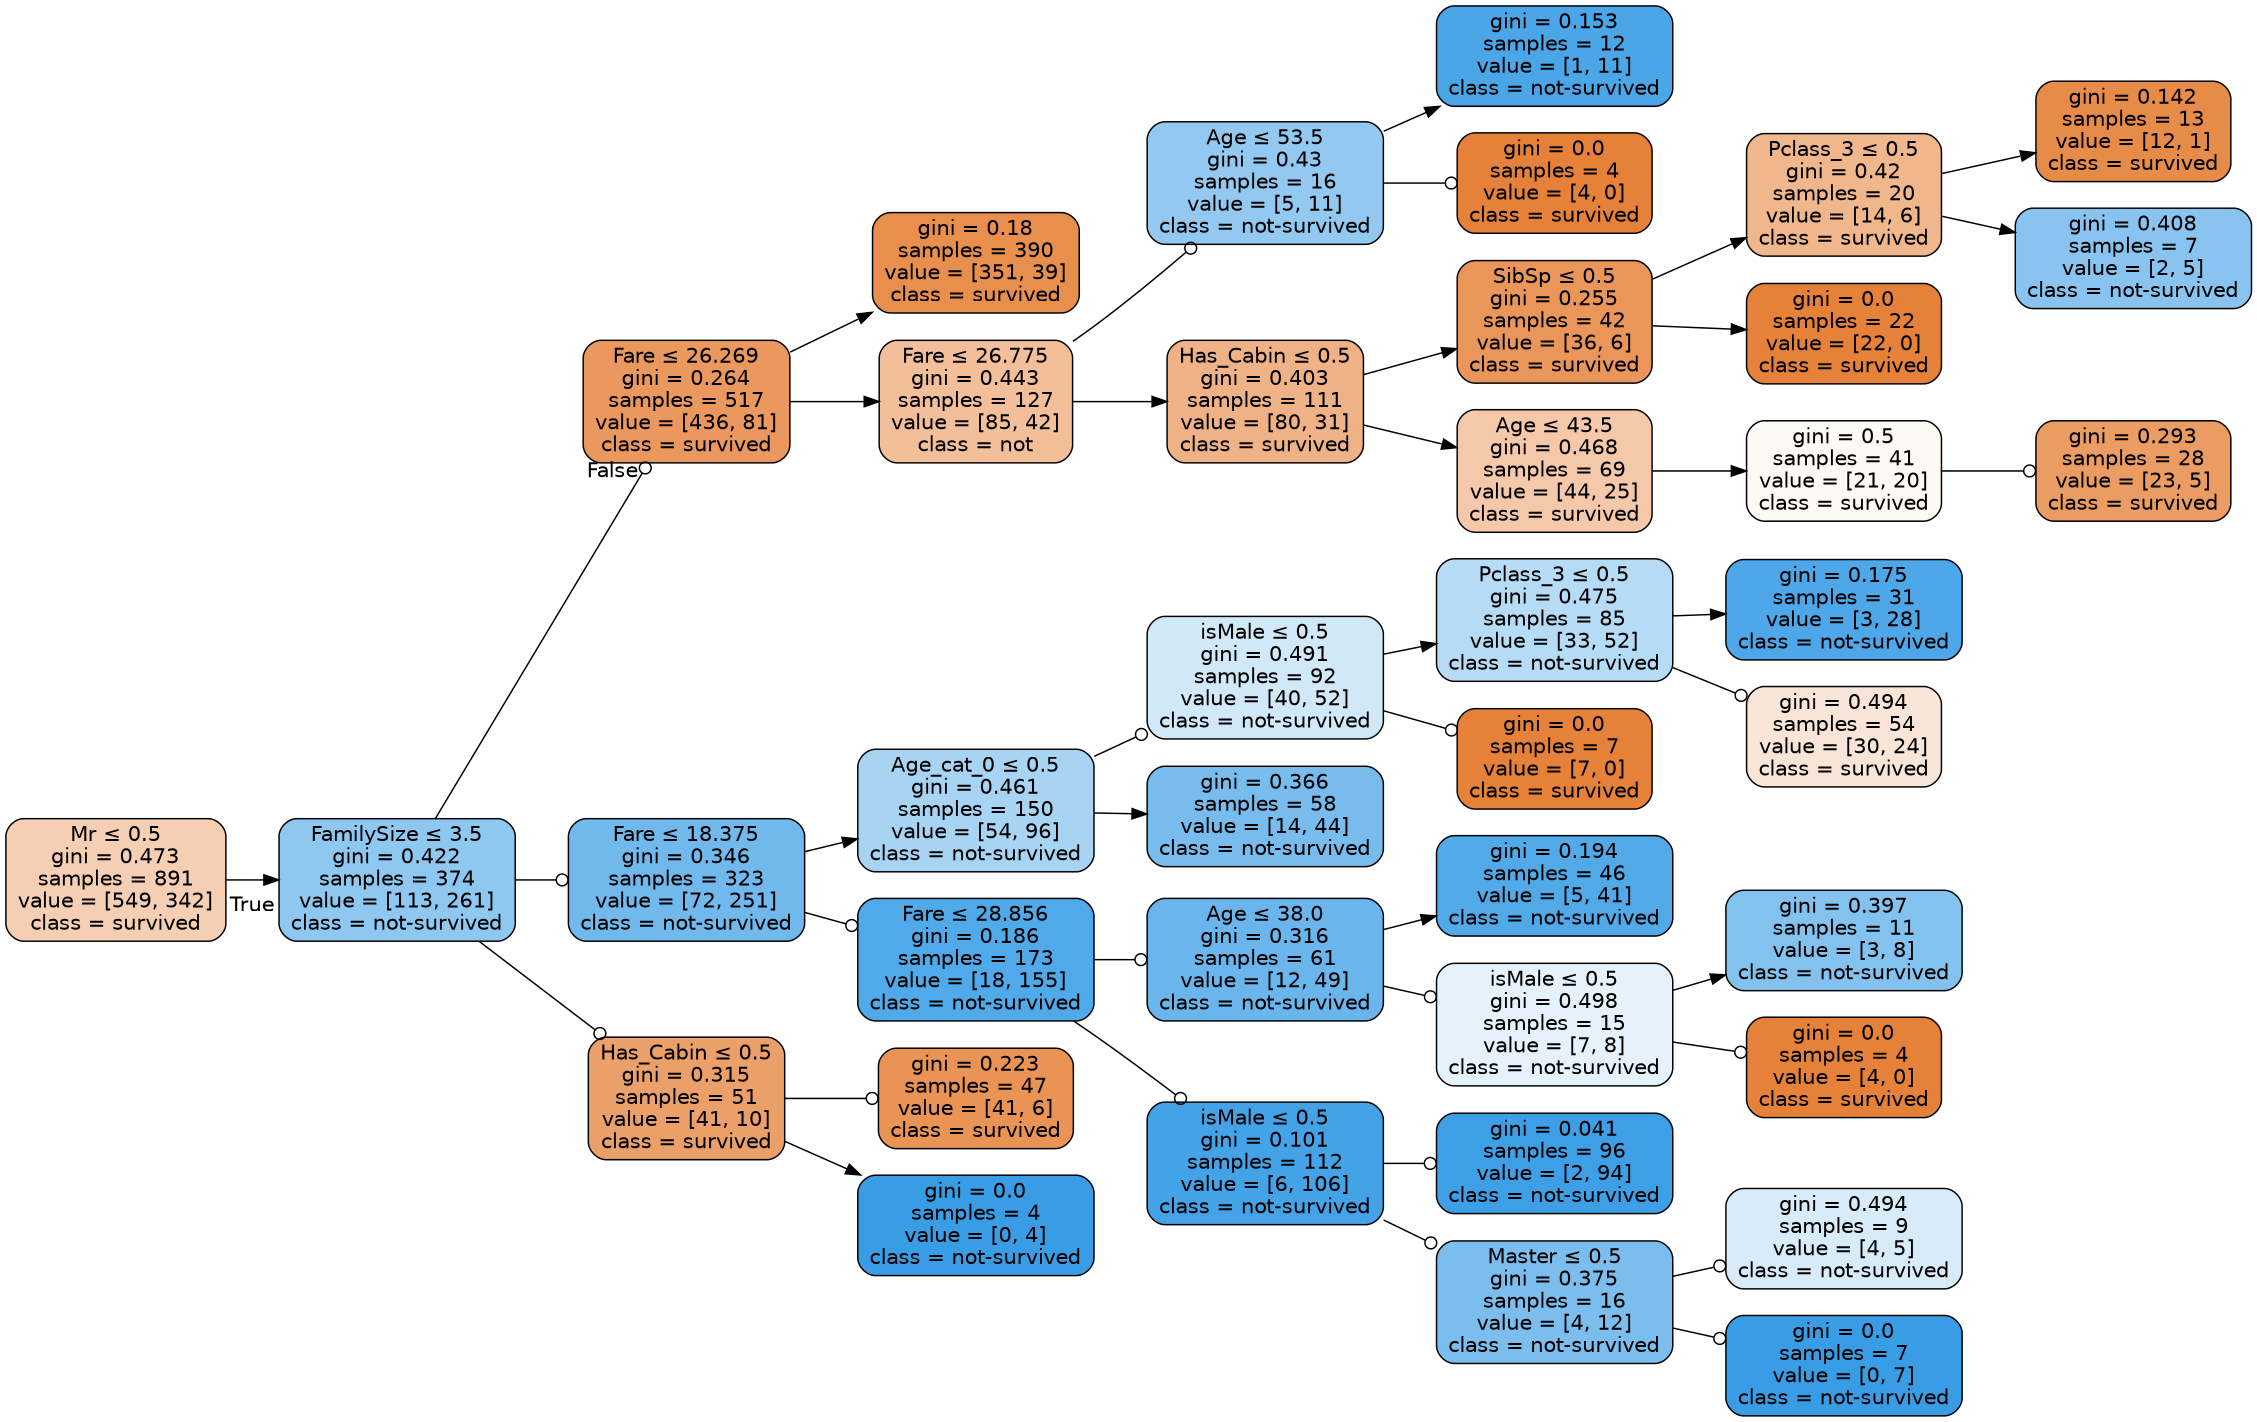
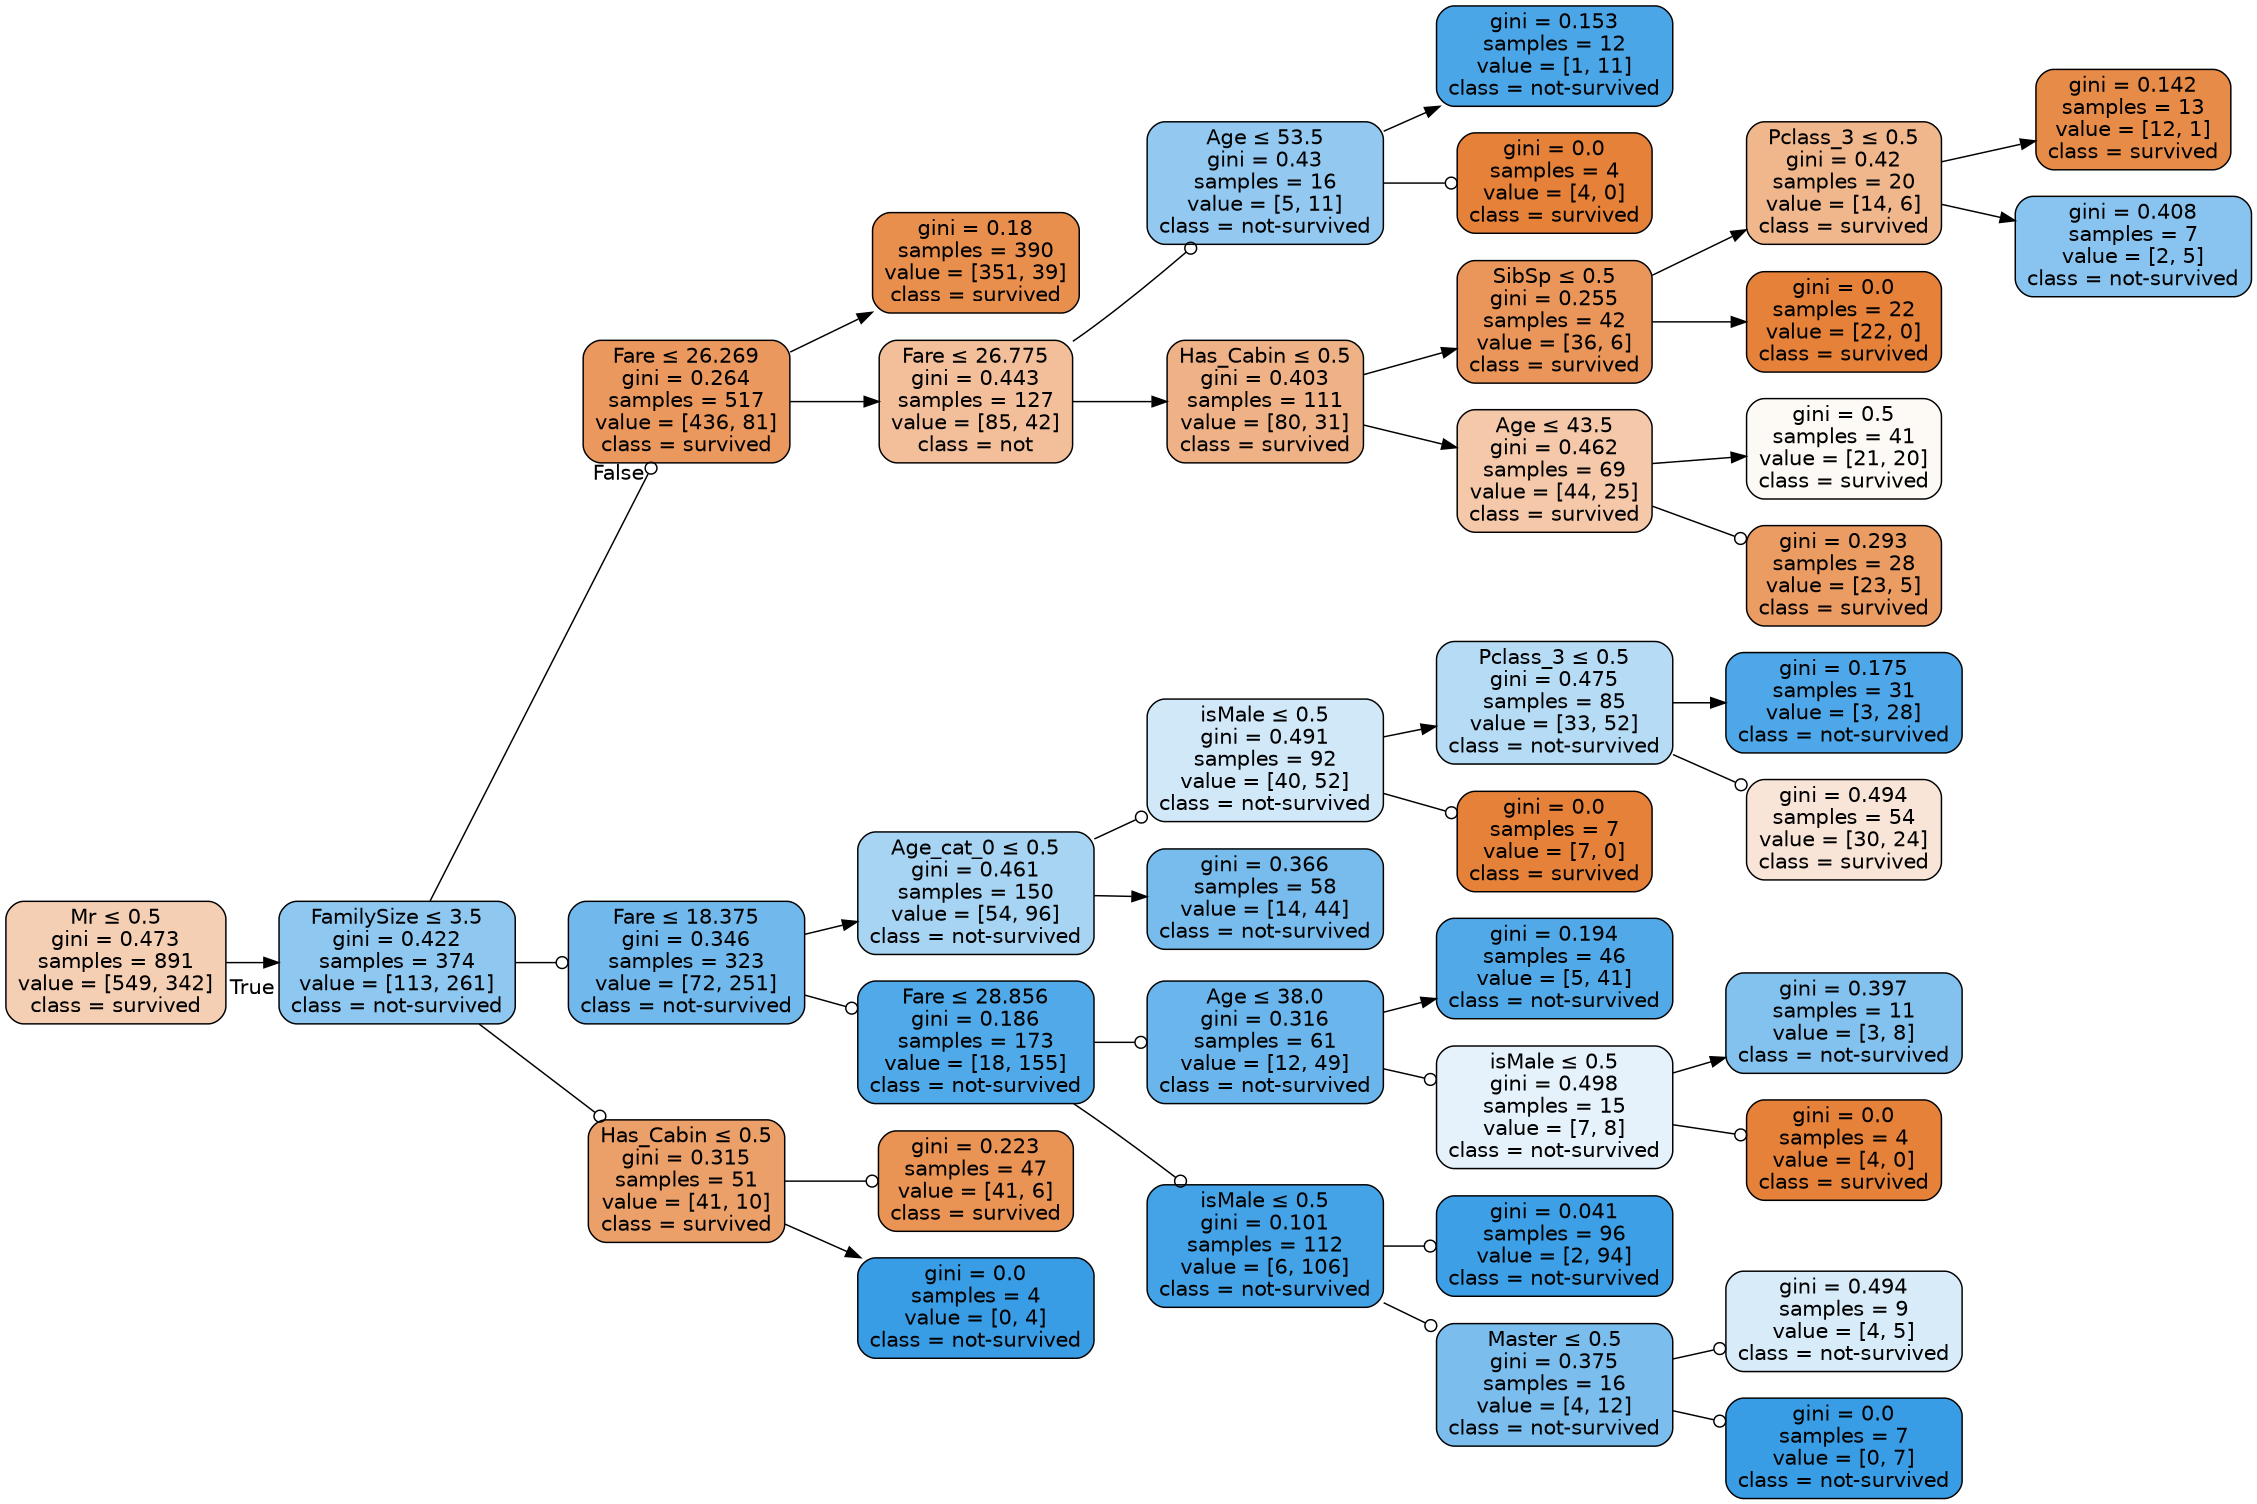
(1555, 448) -> (1555, 448)
(1982, 471) -> (1693, 521)
